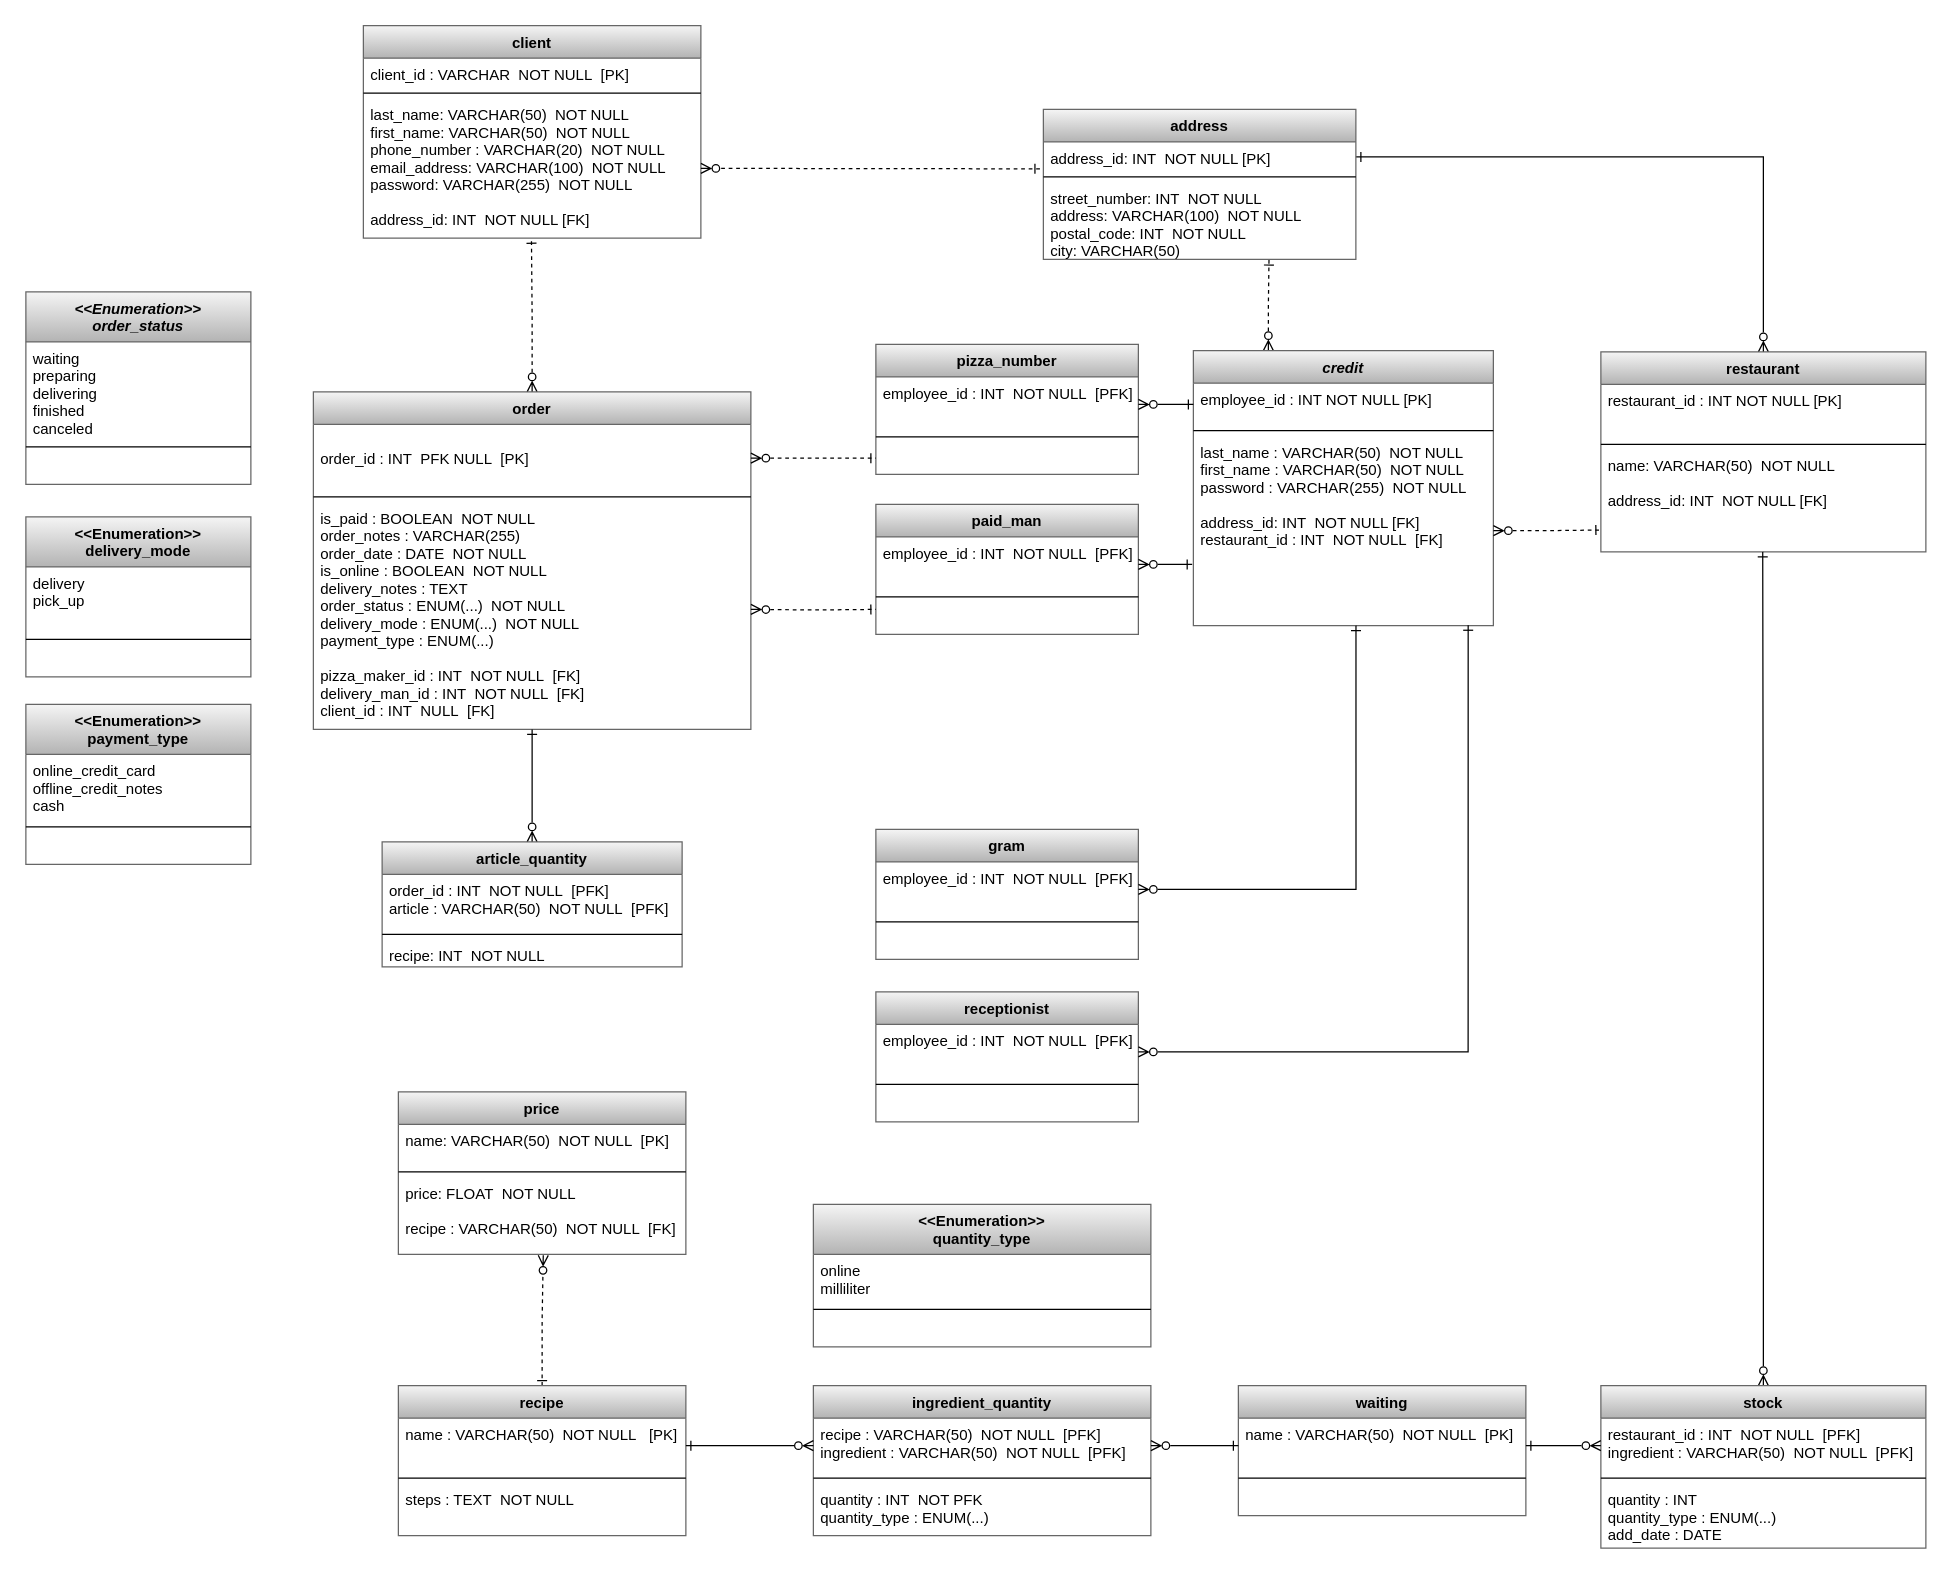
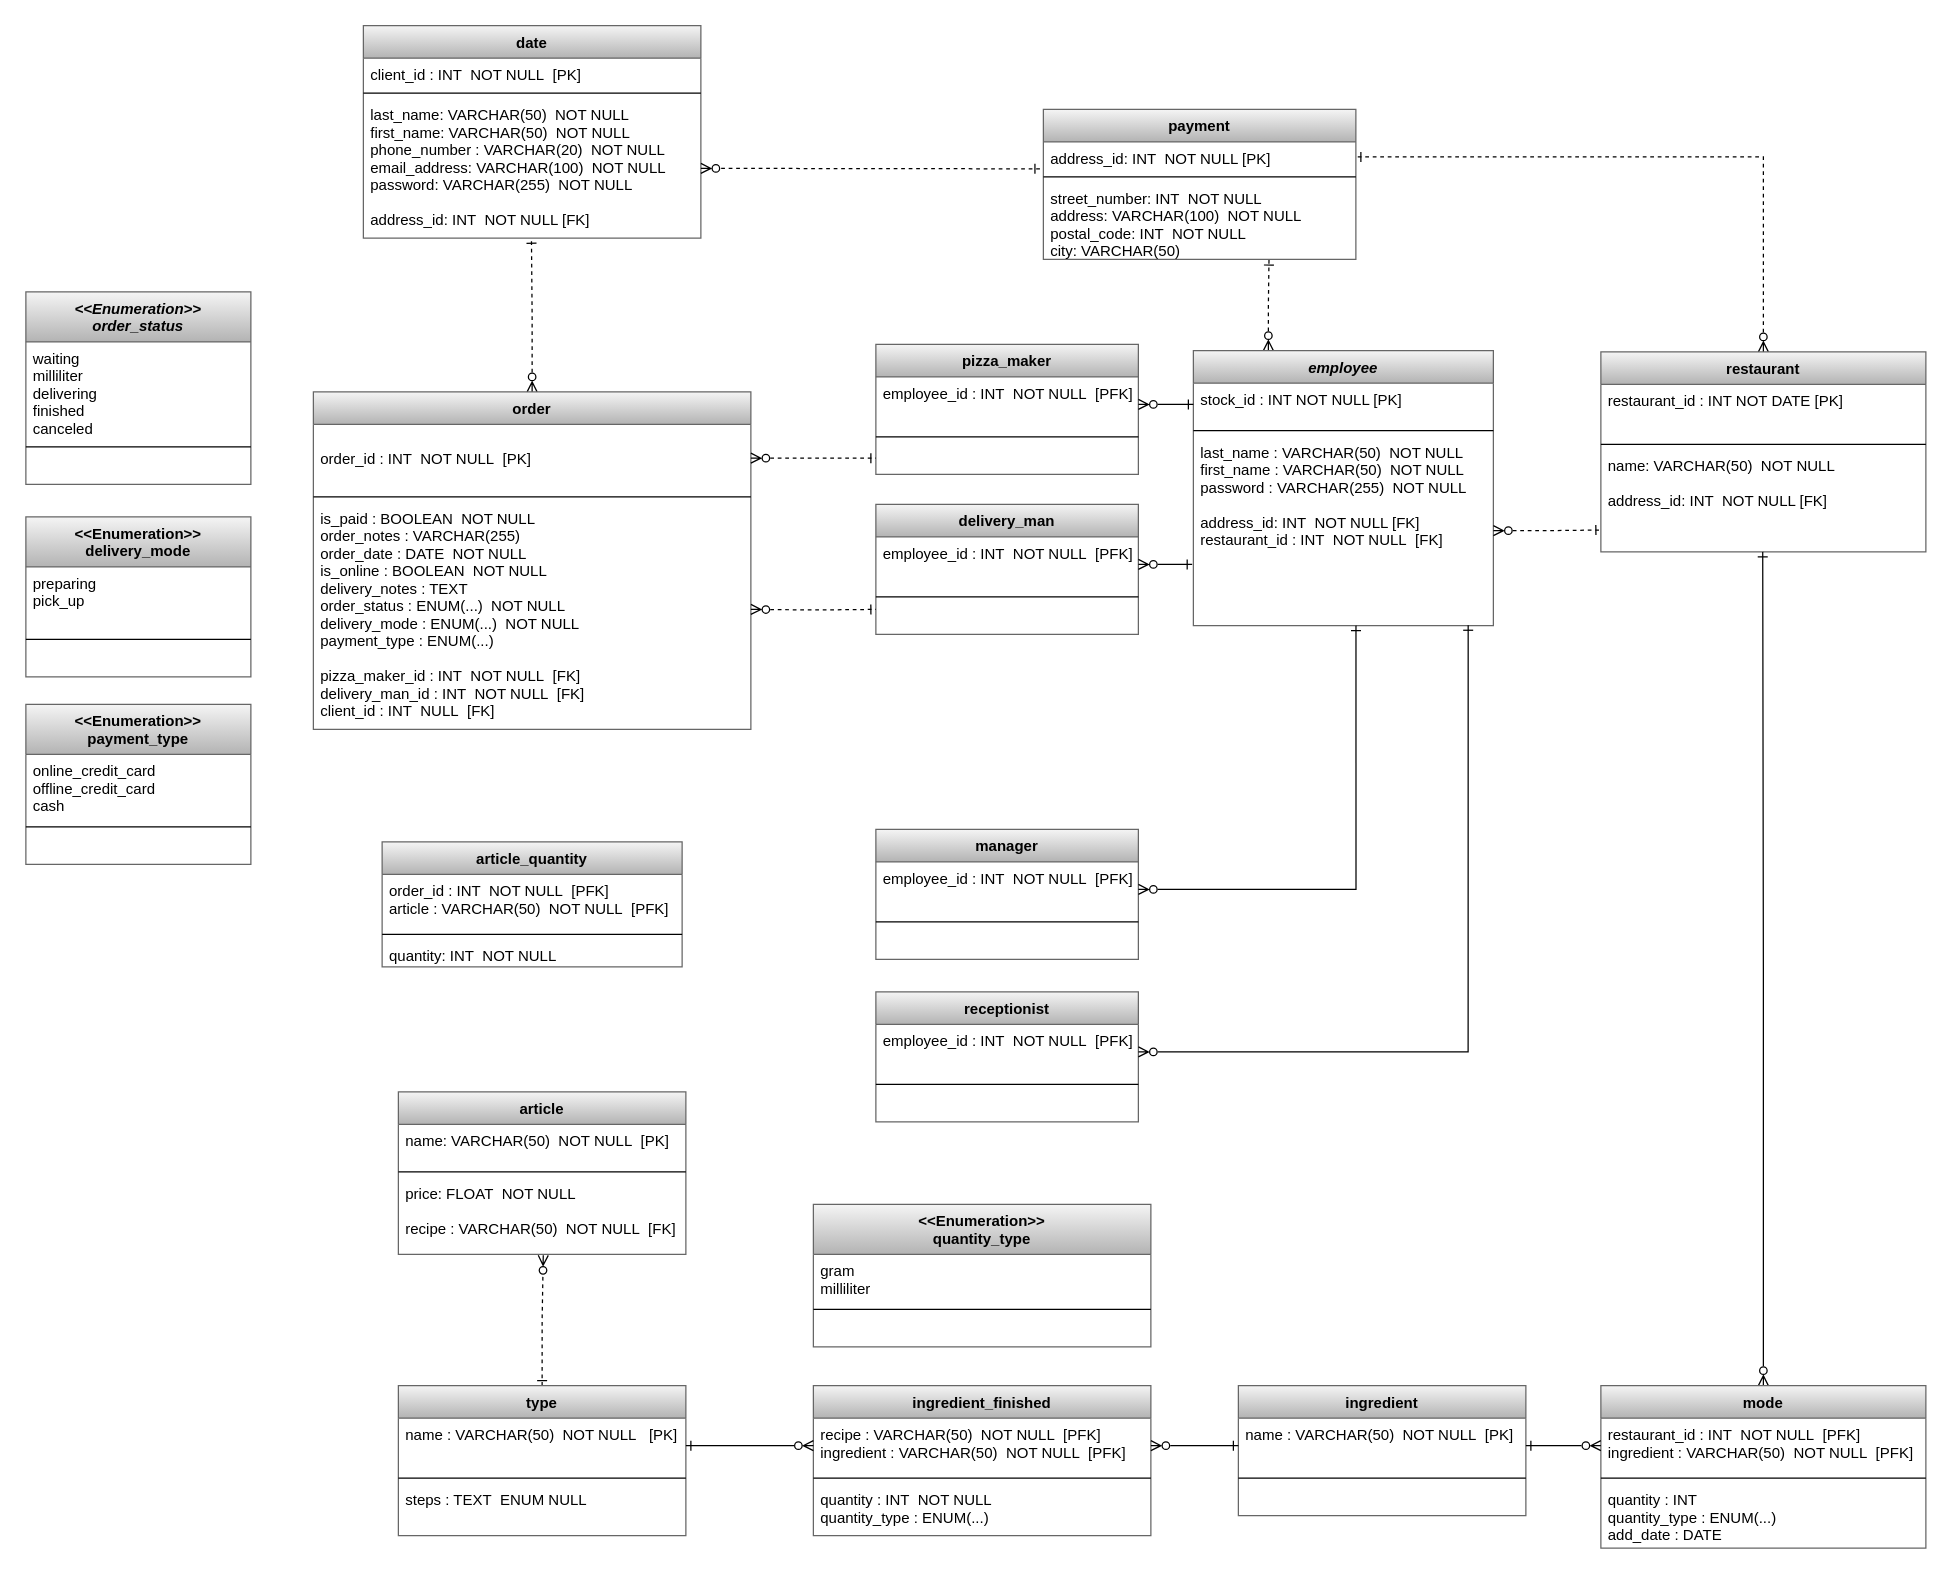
(531, 43) -> (531, 43)
(499, 75) -> (483, 75)
(1199, 126) -> (1199, 126)
(1647, 157) -> (1647, 157)
(58, 359) -> (58, 359)
(1006, 361) -> (1006, 361)
(1343, 368) -> (1343, 368)
(1315, 400) -> (1304, 400)
(1732, 401) -> (1732, 401)
(432, 459) -> (432, 459)
(1006, 521) -> (1006, 521)
(62, 584) -> (68, 584)
(102, 771) -> (102, 771)
(532, 777) -> none
(1006, 846) -> (1006, 846)
(467, 956) -> (476, 956)
(541, 1109) -> (541, 1109)
(841, 1271) -> (837, 1271)
(541, 1403) -> (541, 1403)
(981, 1403) -> (981, 1403)
(1381, 1403) -> (1381, 1403)
(1763, 1403) -> (1763, 1403)
(488, 1500) -> (492, 1500)
(905, 1500) -> (909, 1500)
